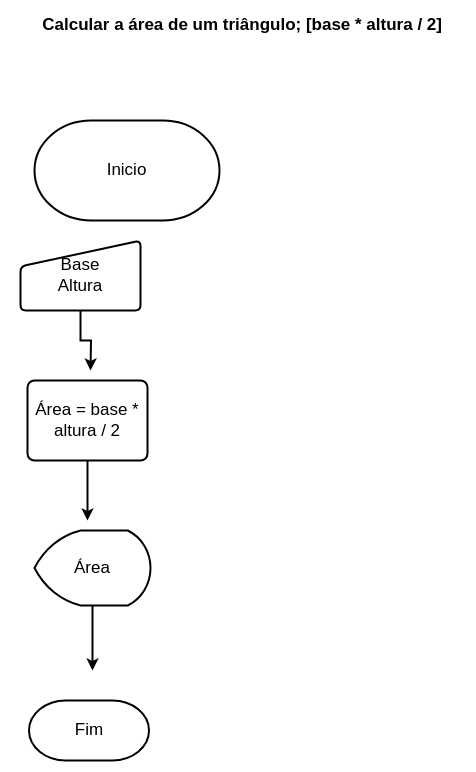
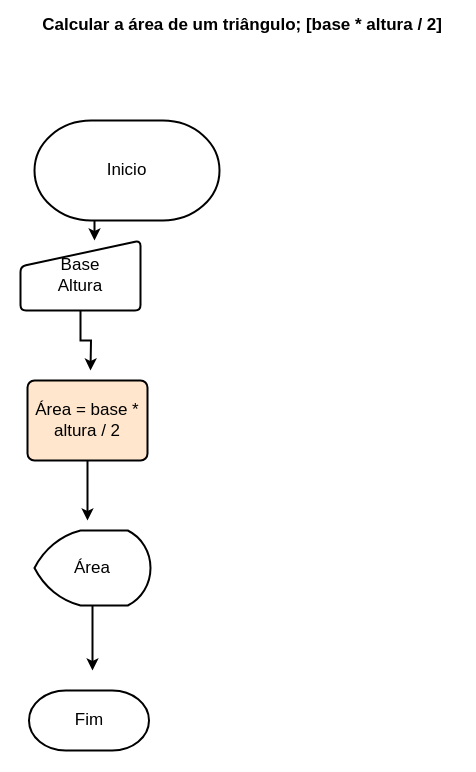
none -> (95, 226)
(88, 421) -> (88, 421)
(89, 731) -> (89, 721)
